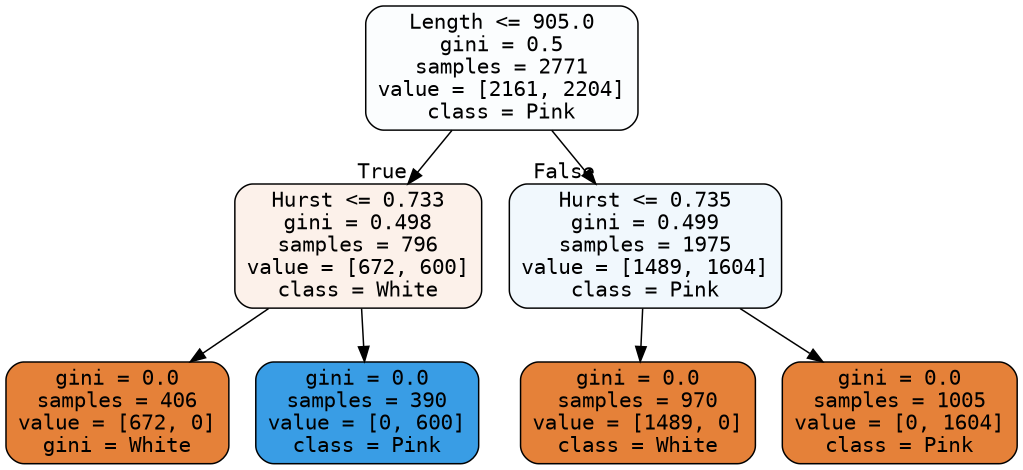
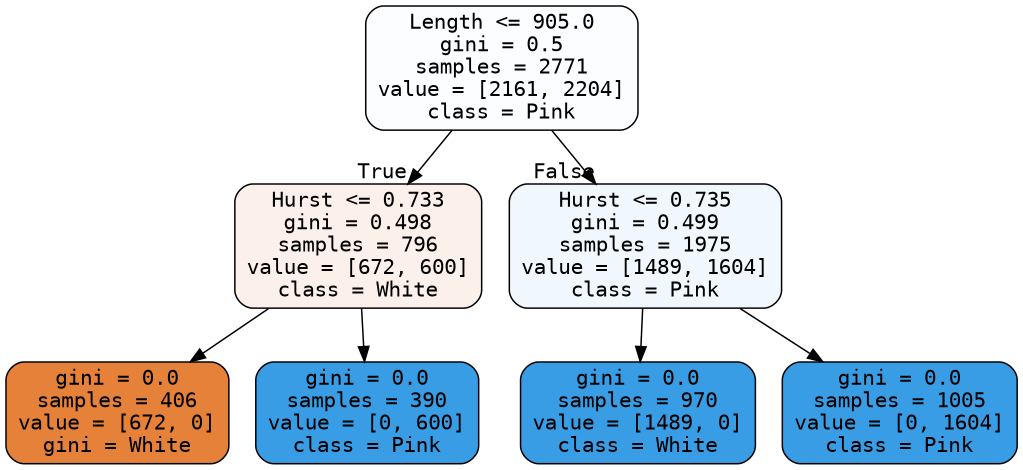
(638, 413) -> (638, 413)
(900, 413) -> (900, 413)
